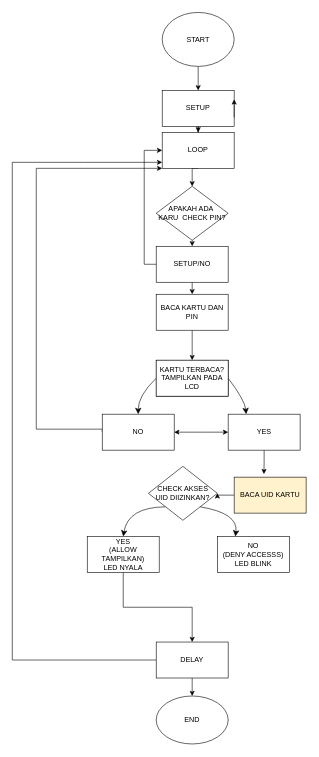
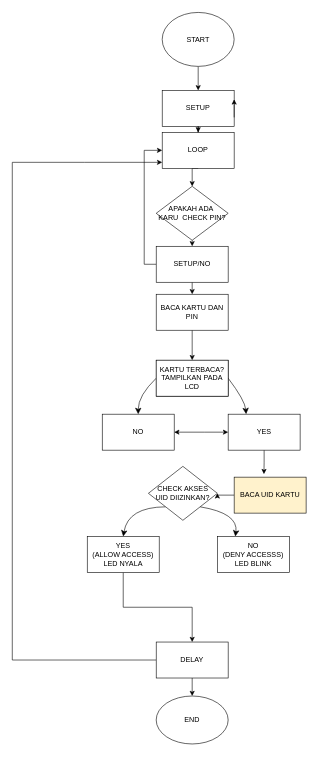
(36, 429) -> none
(123, 555) -> (123, 555)
